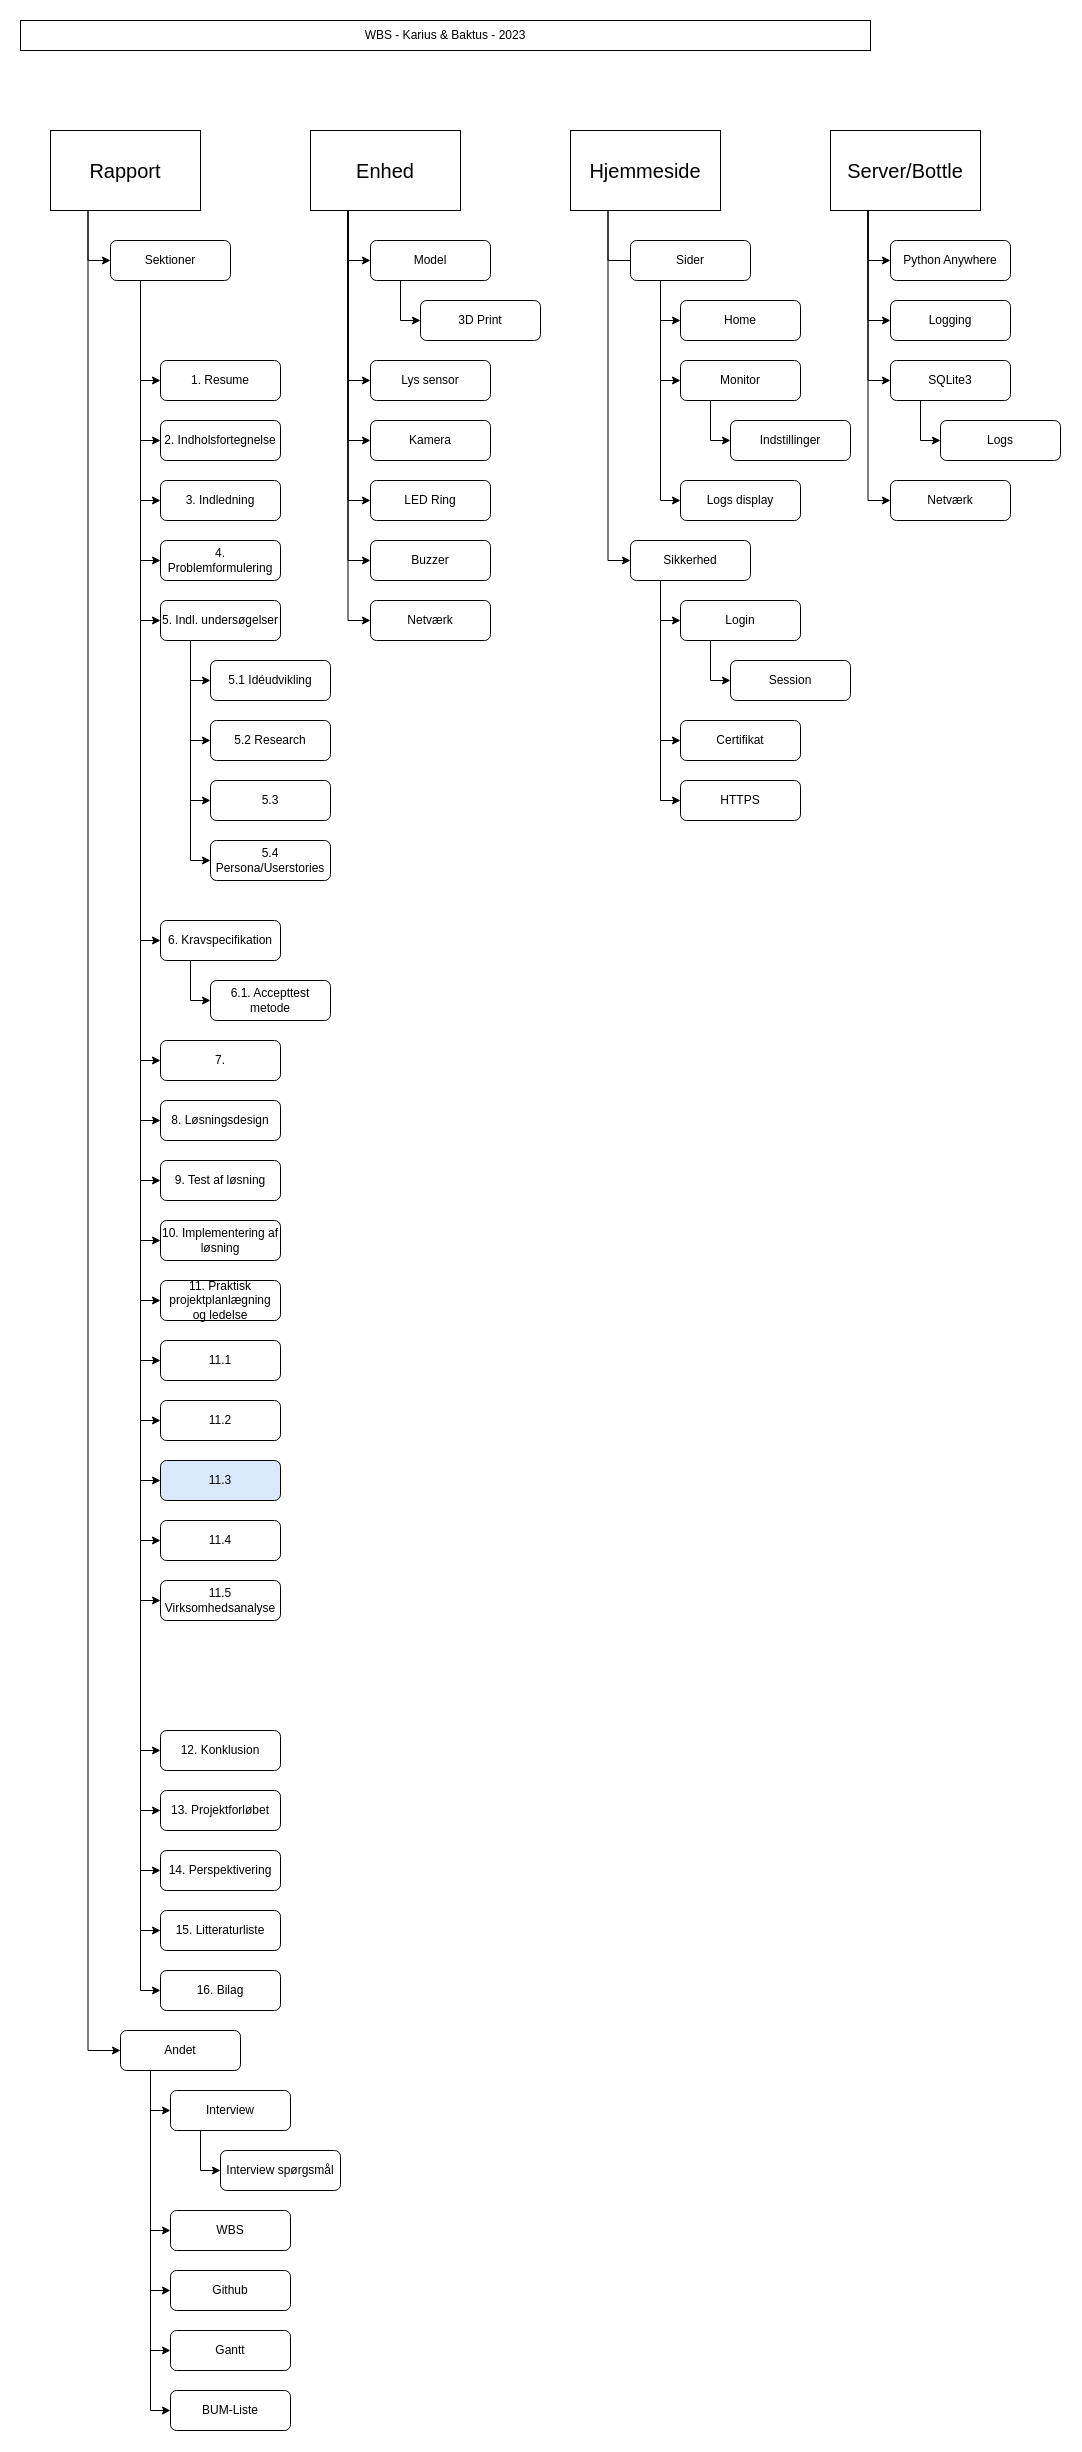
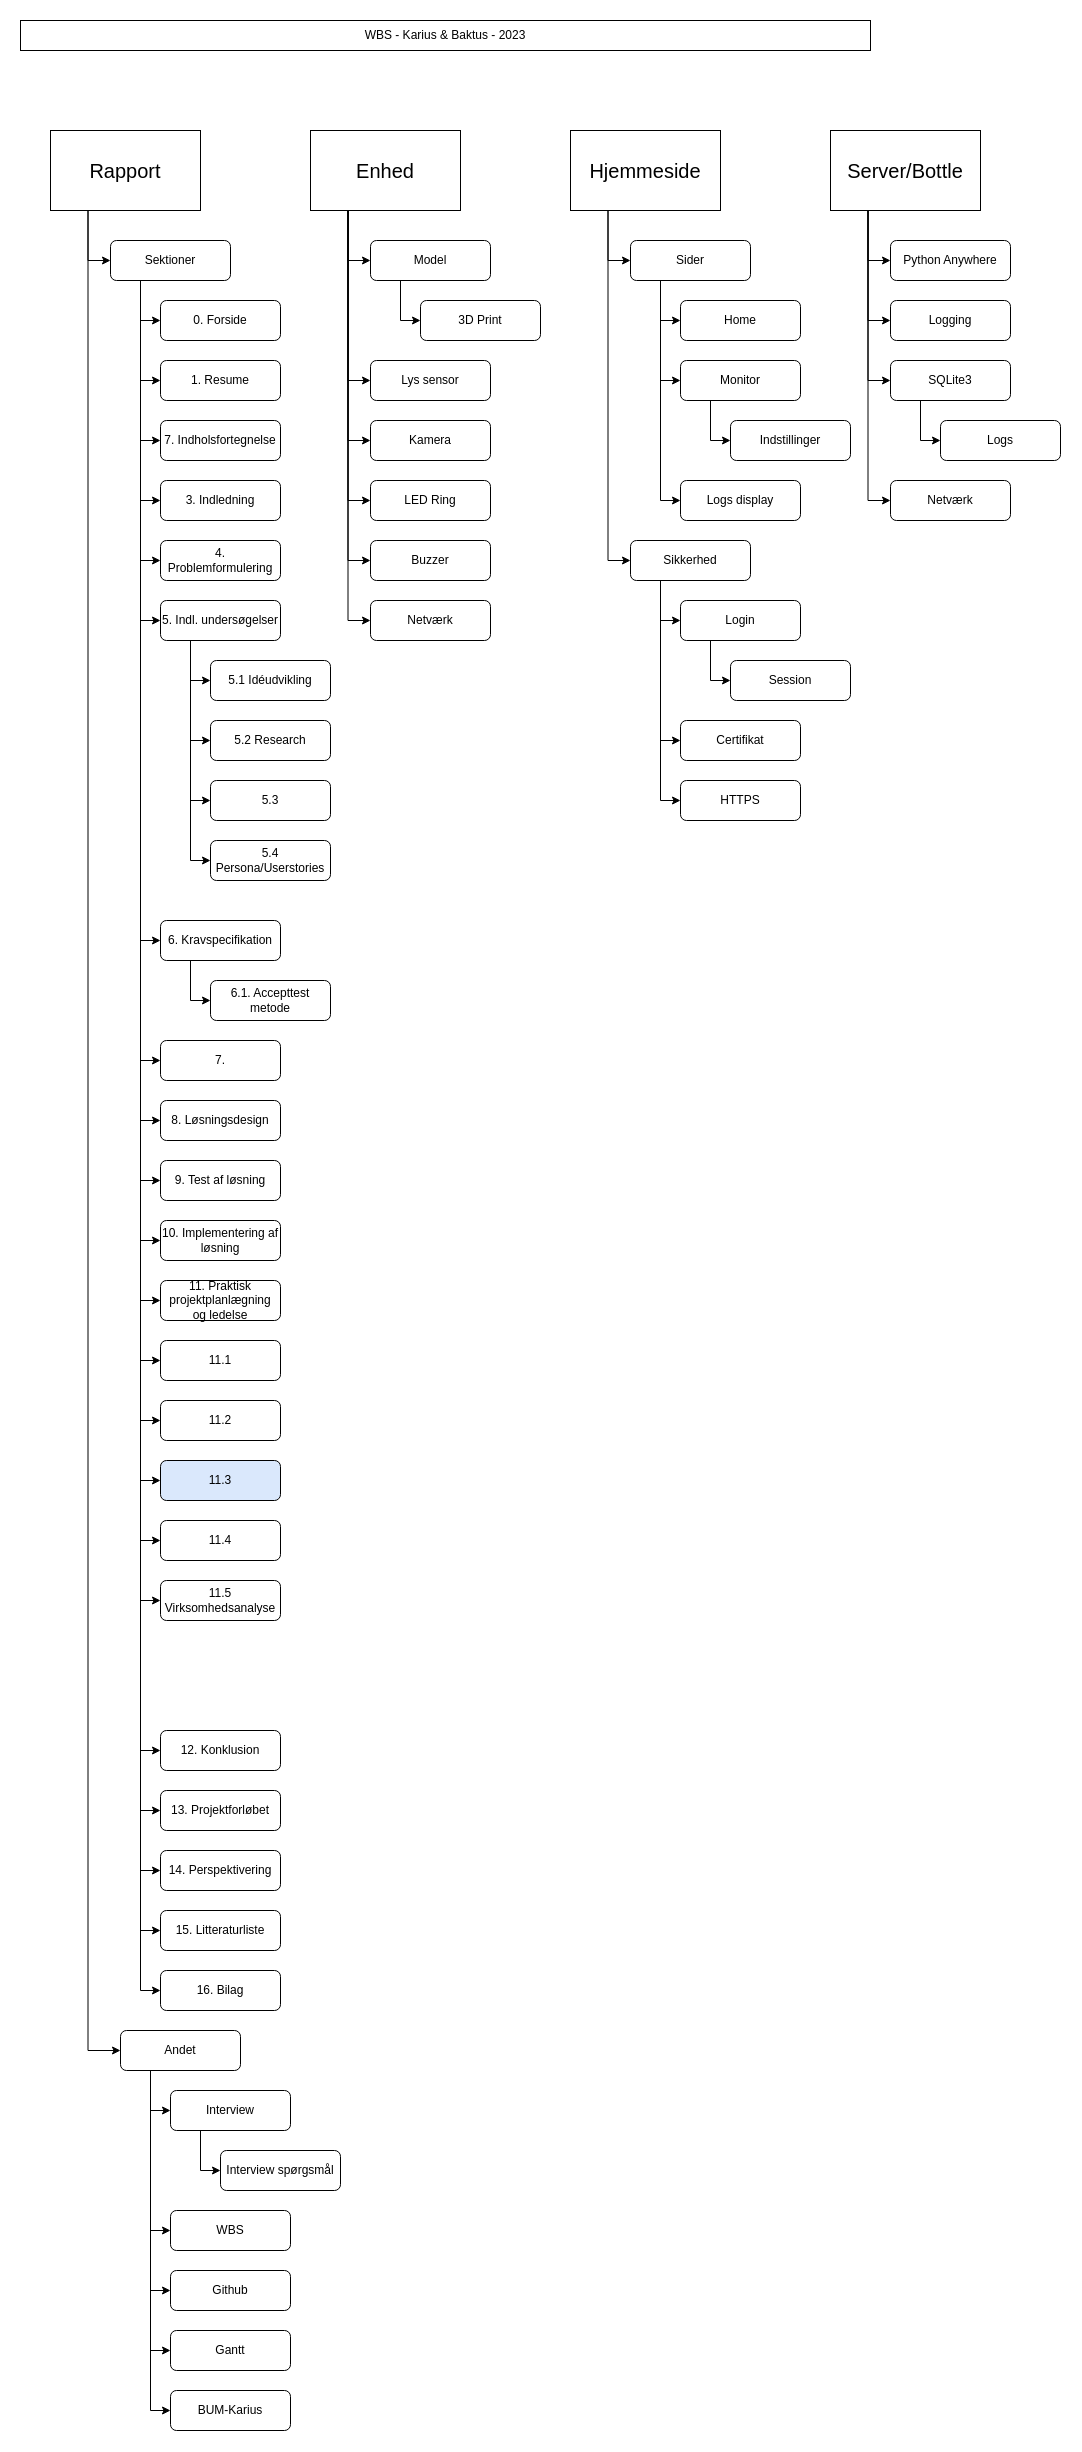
(625, 261) -> (622, 261)
none -> (148, 321)
none -> (221, 321)
(221, 441) -> (221, 441)
(231, 2411) -> (231, 2411)
